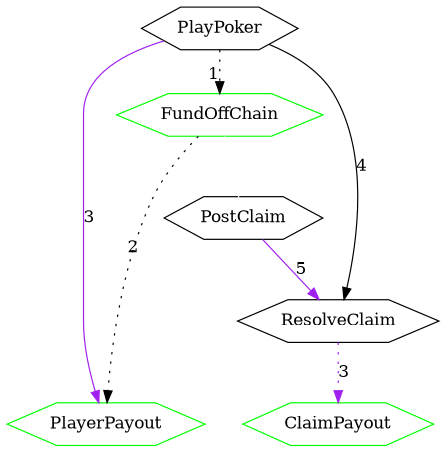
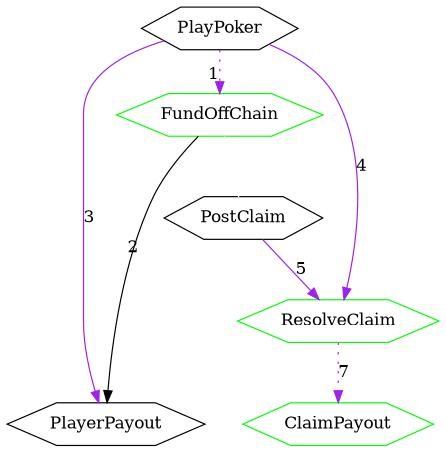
(220, 66) -> (220, 66)
(353, 148) -> (353, 148)
(132, 255) -> (132, 255)
(338, 321) -> (338, 321)
(344, 373) -> (344, 373)
(106, 424) -> (106, 424)
